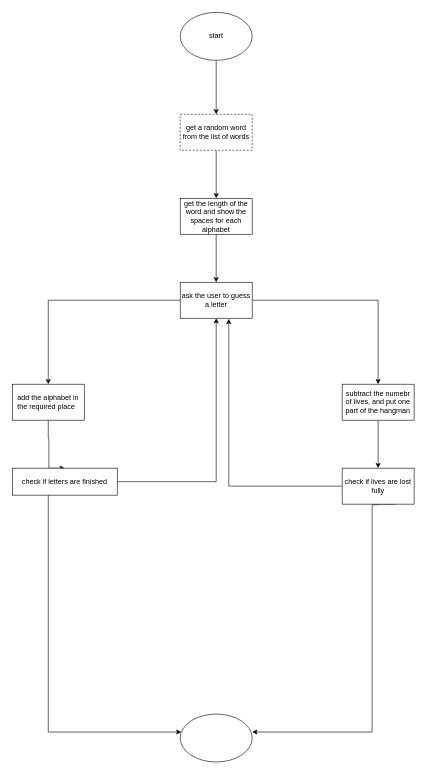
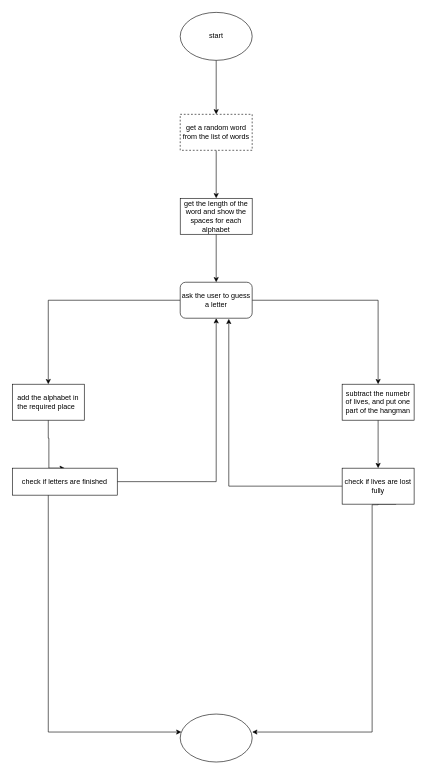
(216, 300) -> (216, 300)
